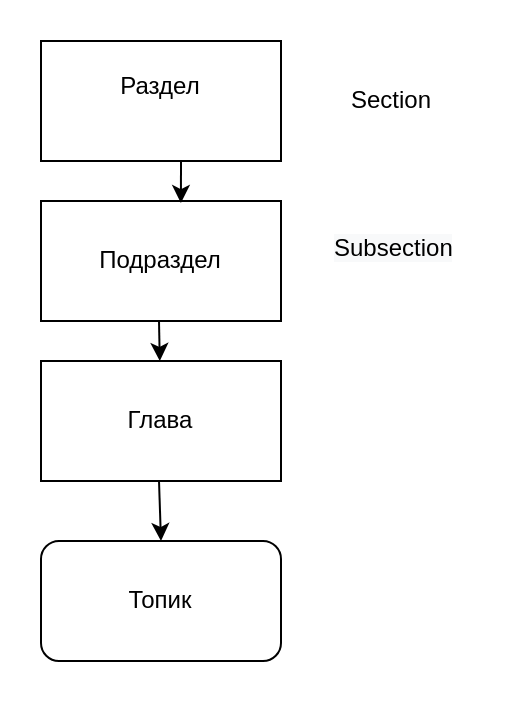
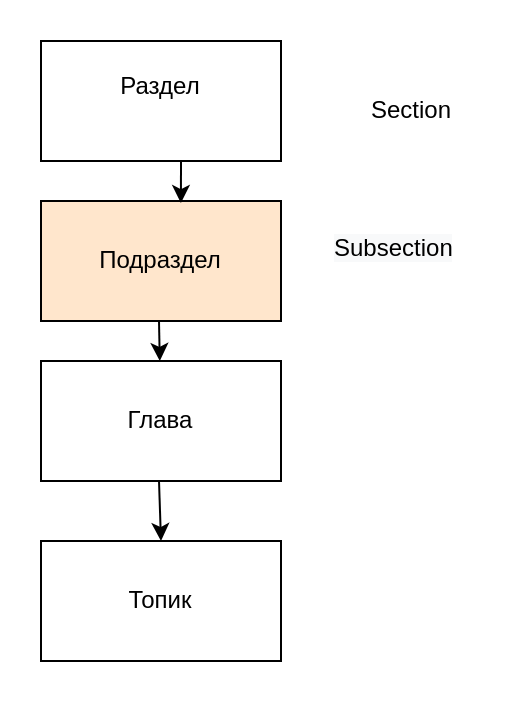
(391, 101) -> (411, 111)
(161, 261) -> (161, 261)
(161, 601) -> (161, 601)
